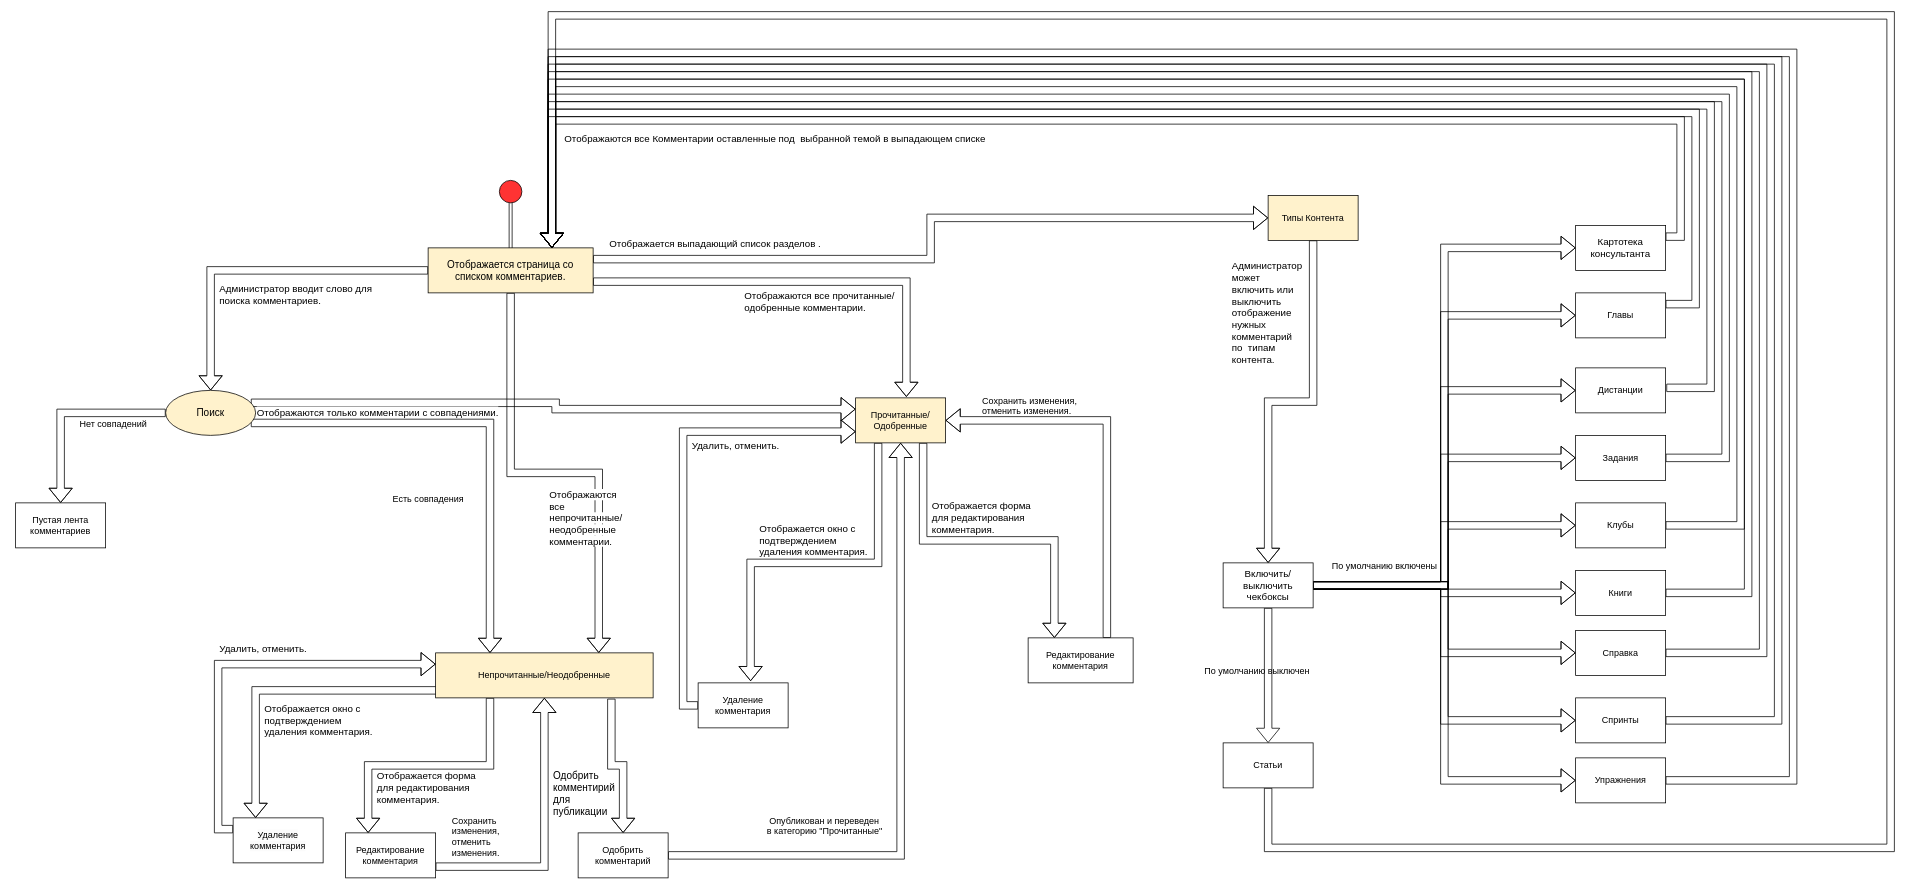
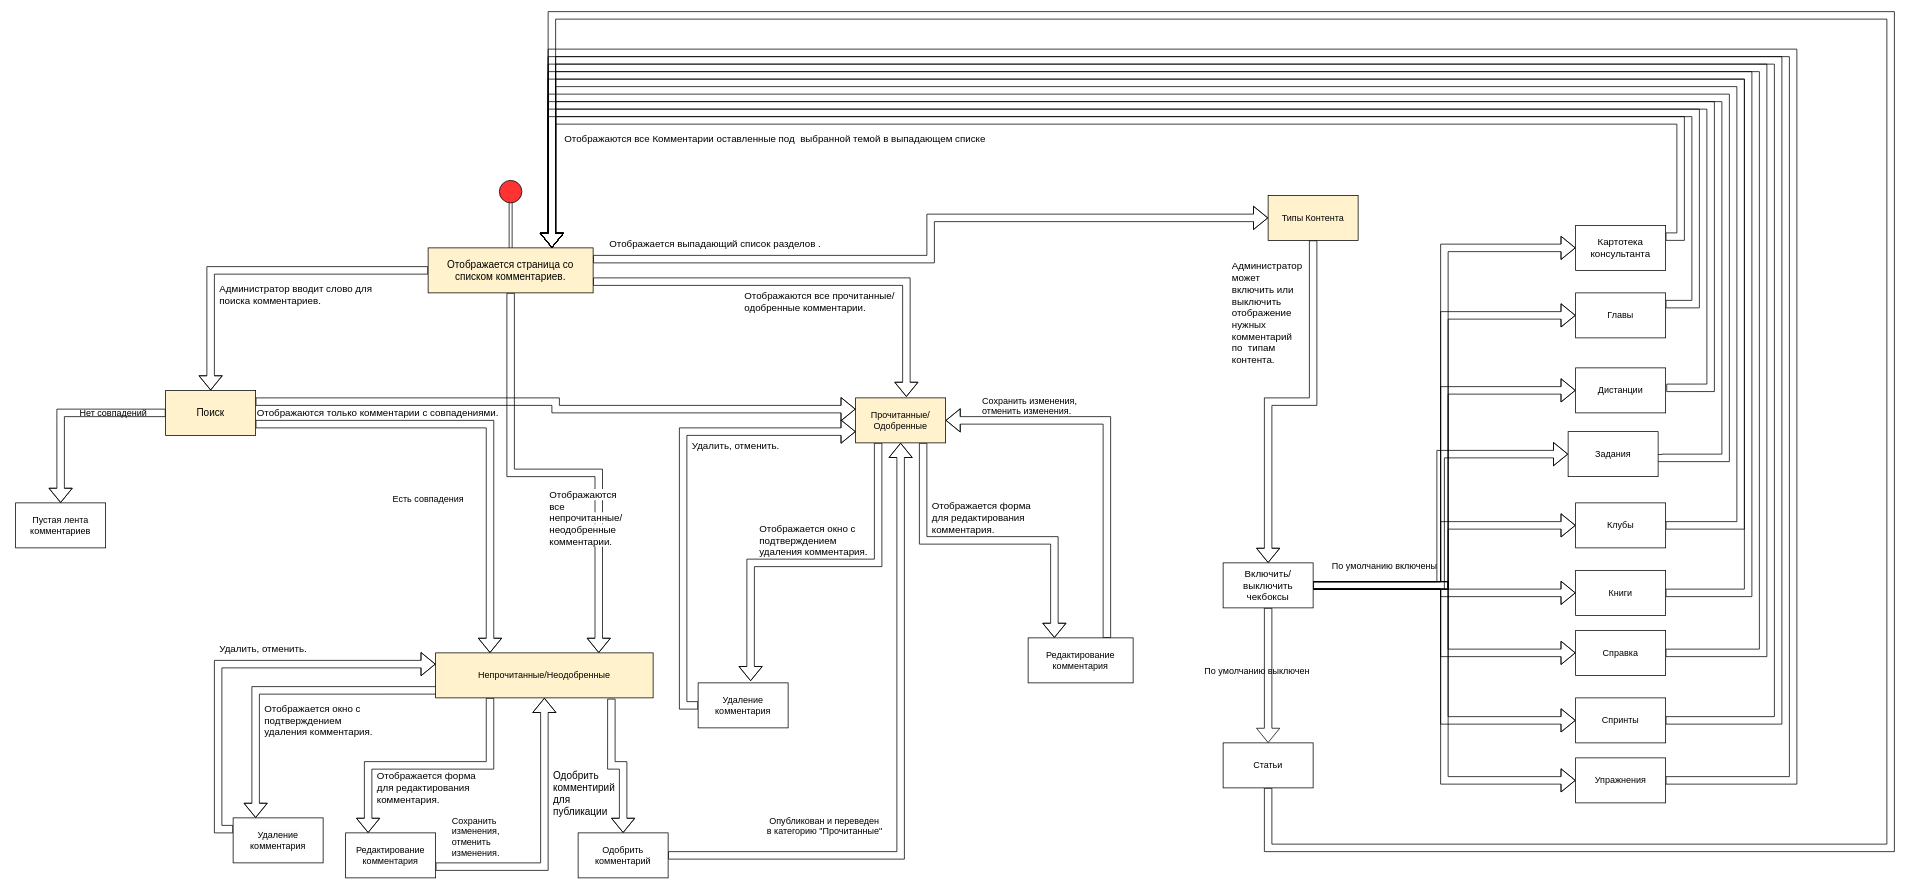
(210, 413) -> (210, 413)
(113, 424) -> (113, 413)
(1620, 458) -> (1613, 454)
